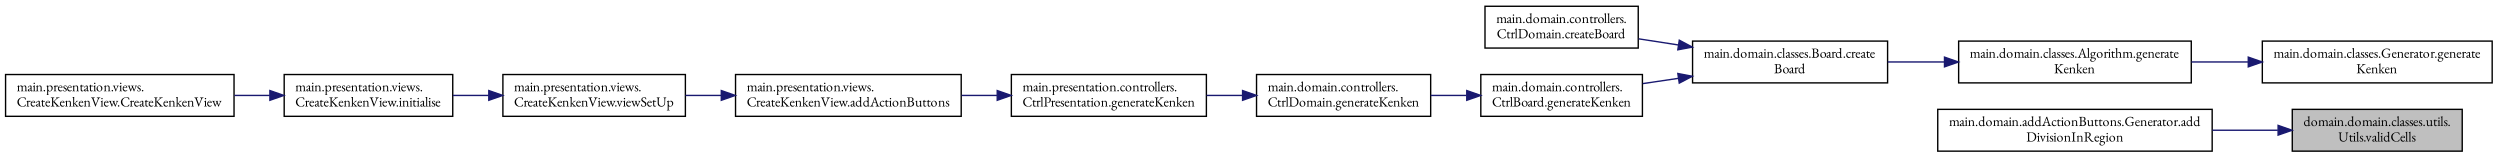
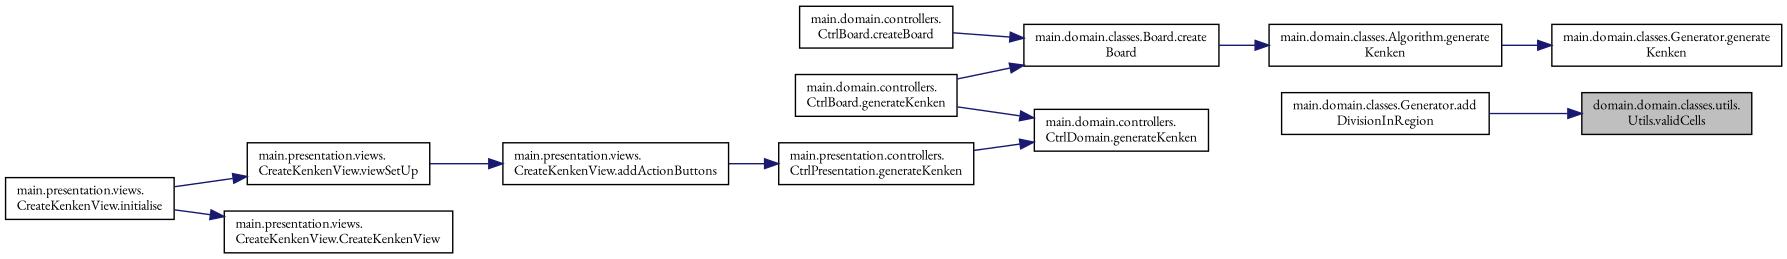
(1562, 27) -> (876, 27)
(252, 95) -> (192, 212)
(1448, 95) -> (989, 111)
(2075, 130) -> (1385, 114)
